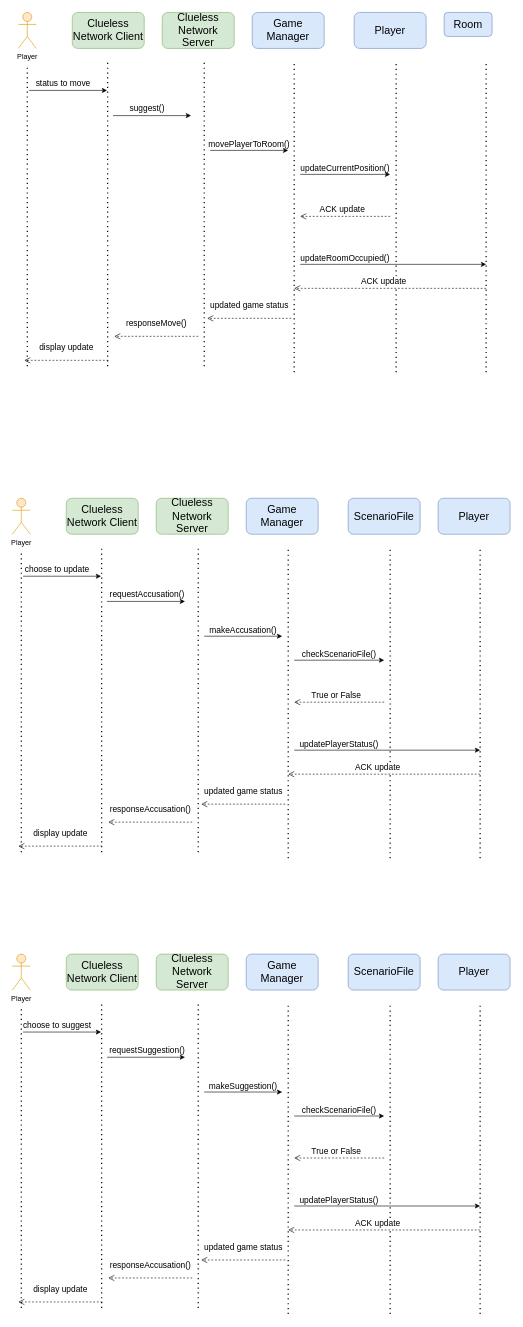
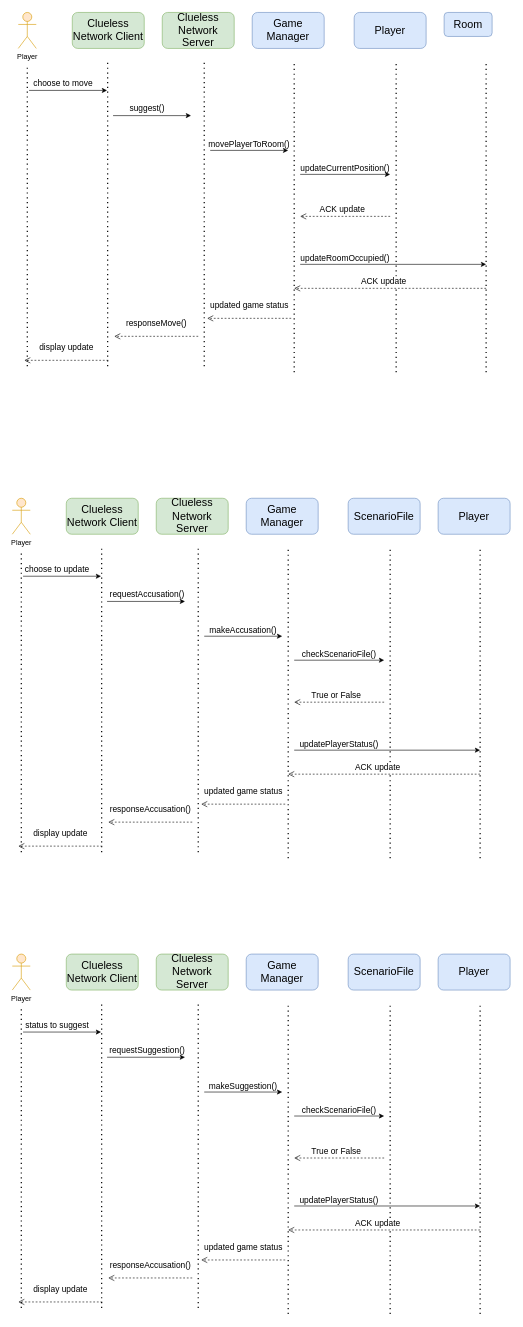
(63, 83) -> (63, 83)
(57, 1025) -> (57, 1025)
